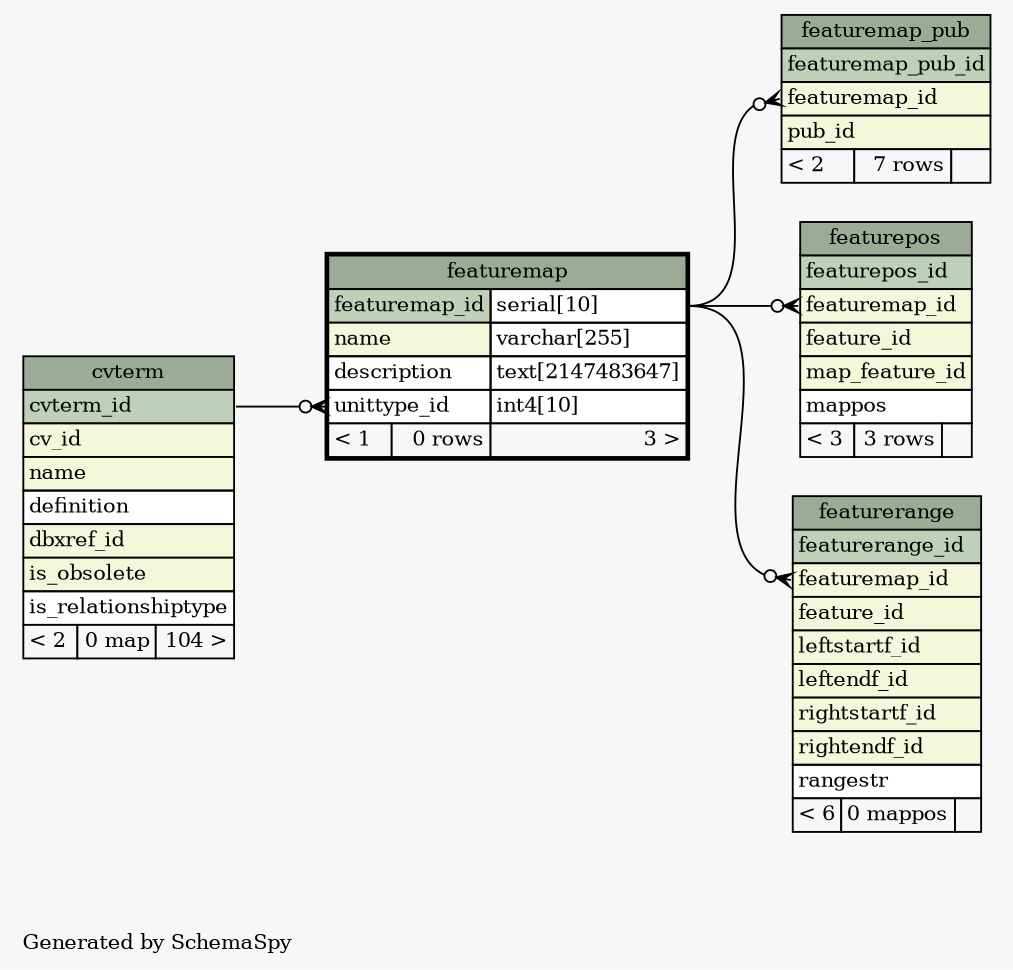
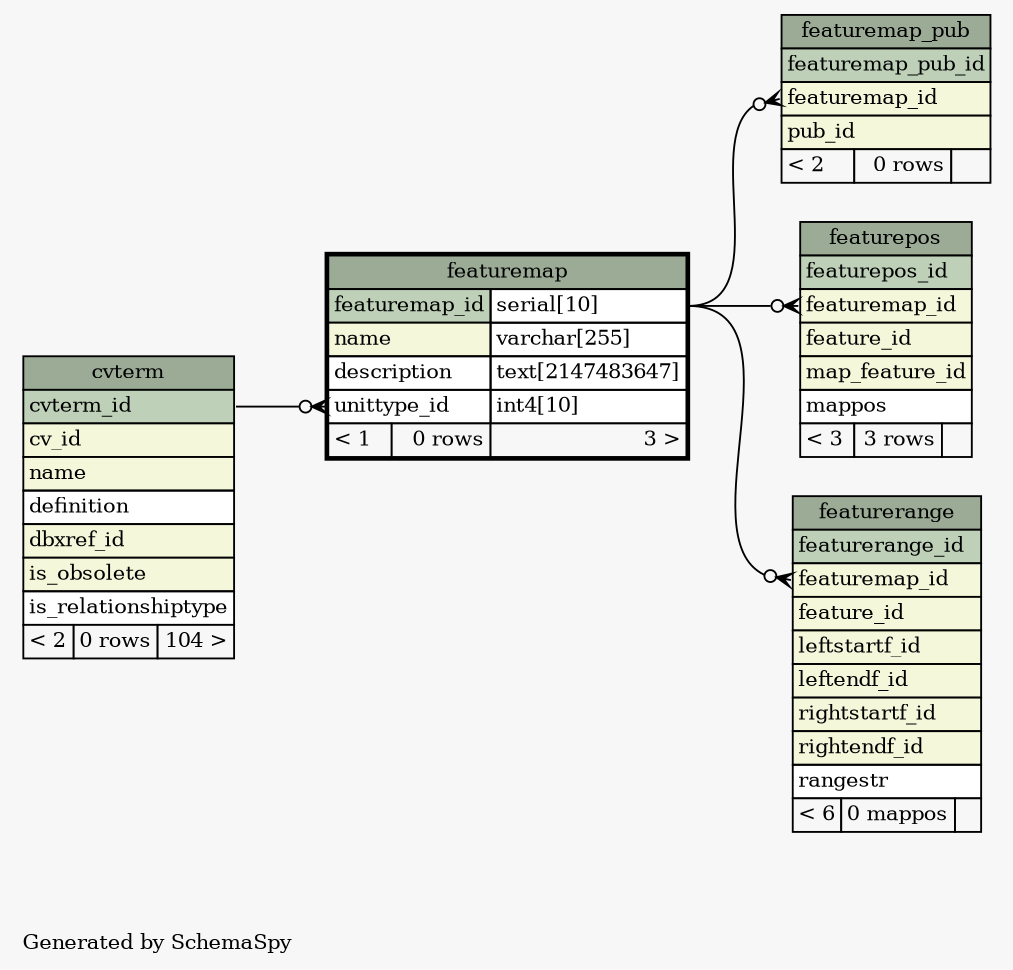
(909, 165) -> (909, 165)
(118, 641) -> (116, 641)
